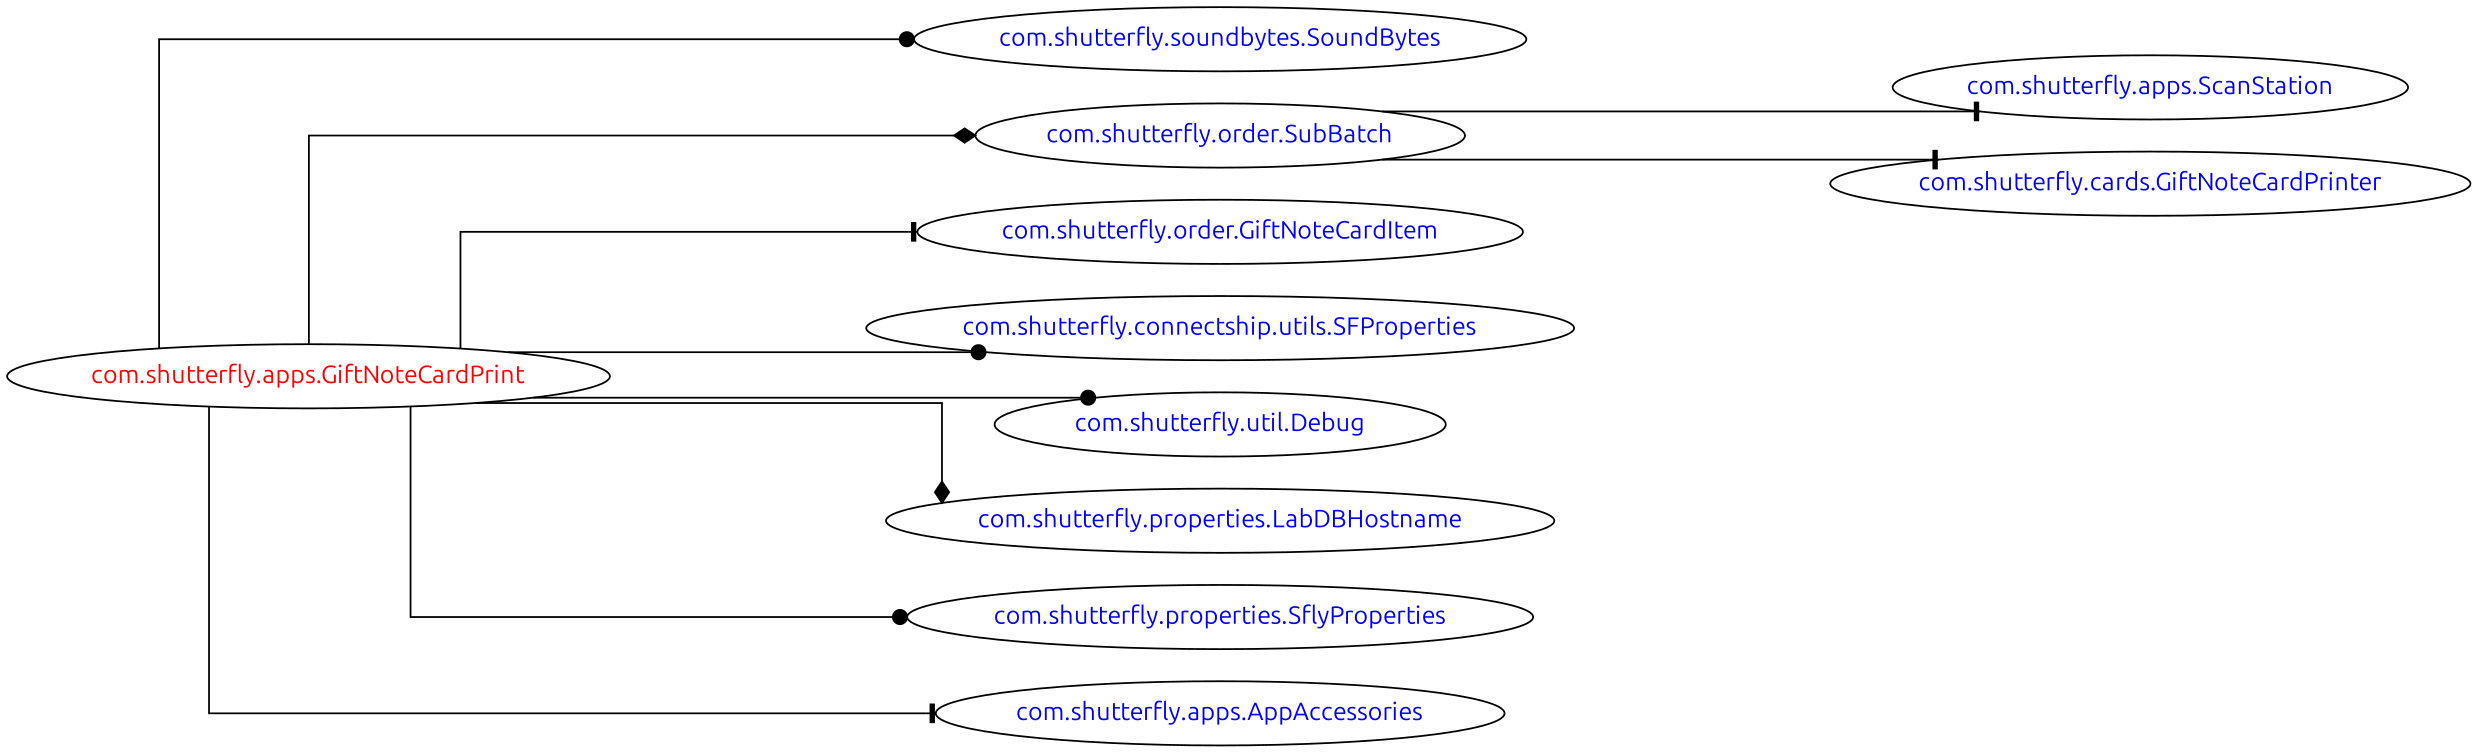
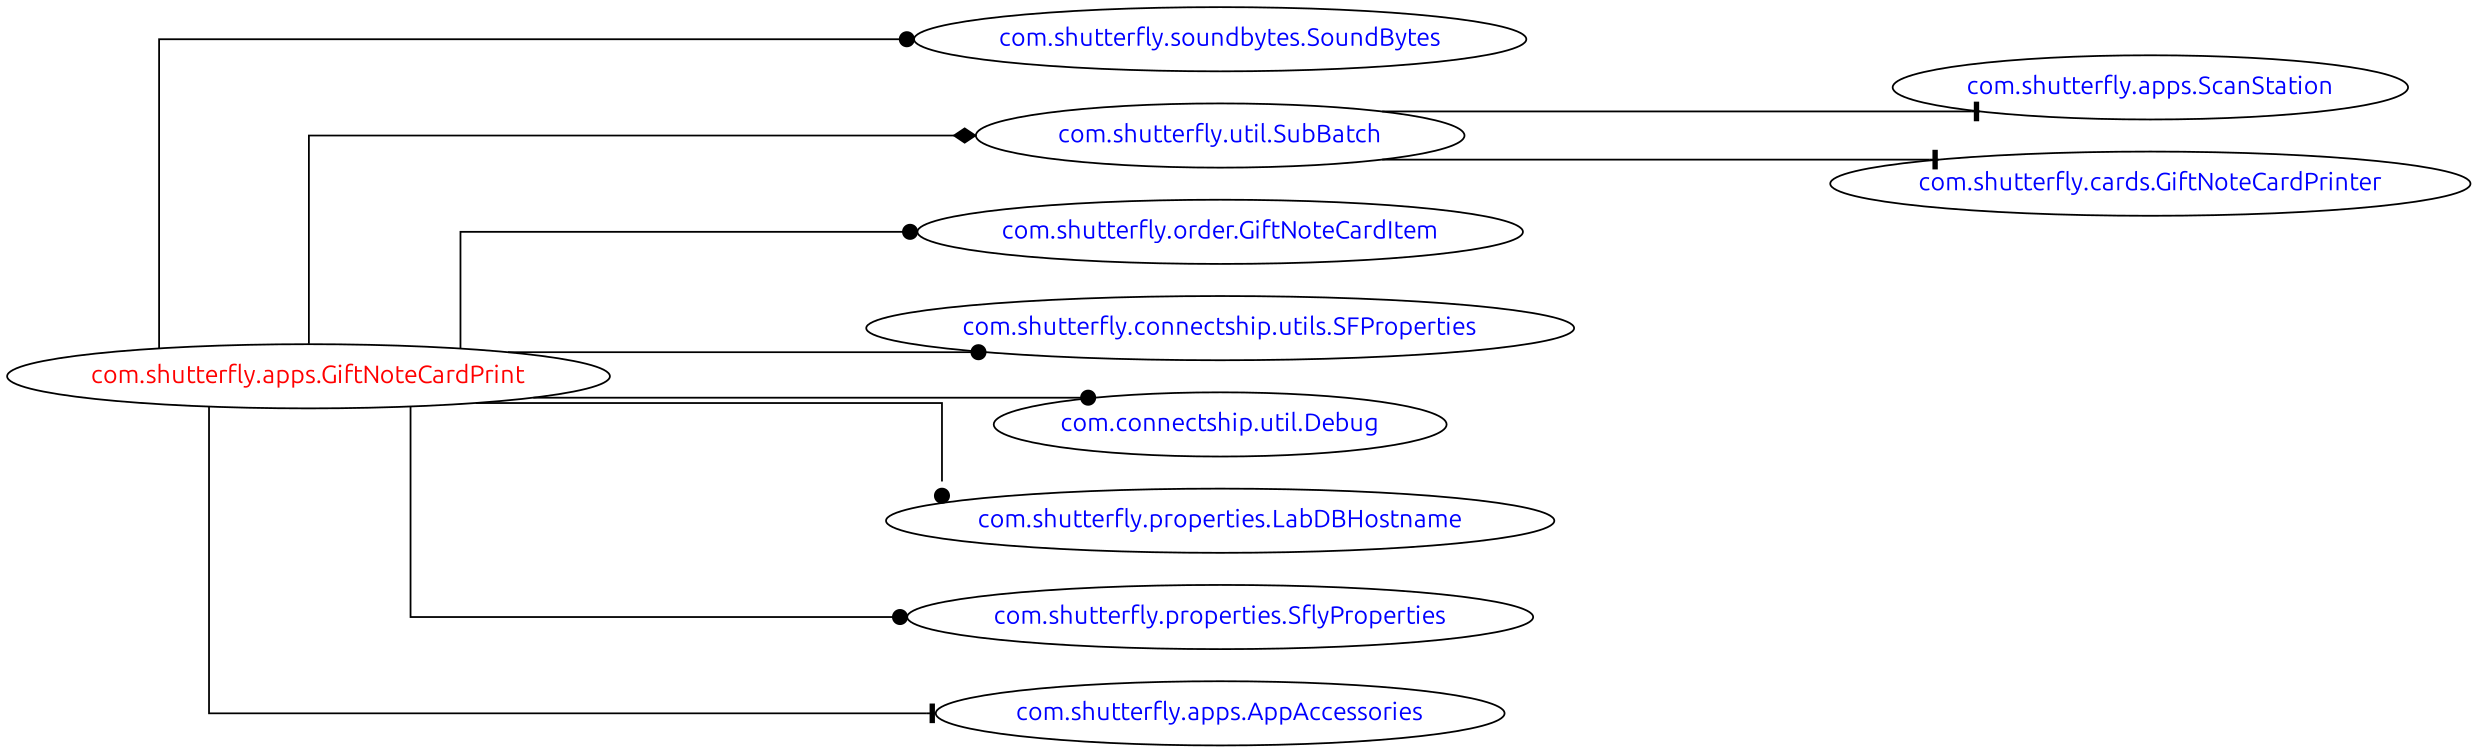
(1220, 136) -> (1220, 136)
(626, 232) -> (626, 232)
(748, 403) -> (748, 403)
(1220, 424) -> (1220, 424)
